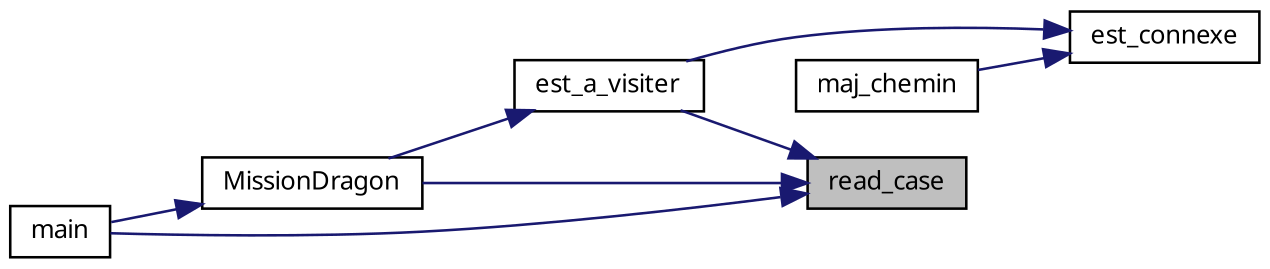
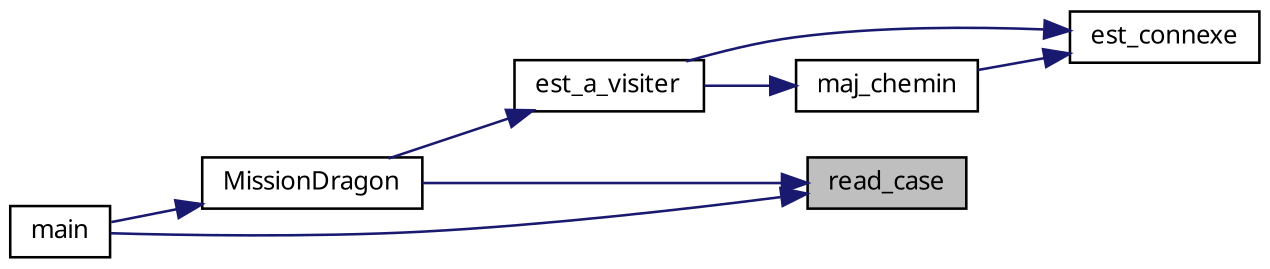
(736, 130) -> (737, 86)
